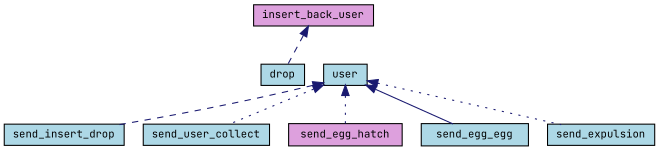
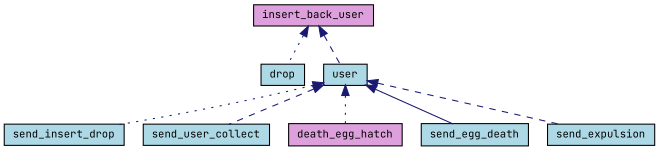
(296, 50) -> (296, 50)
none -> (332, 50)
(469, 104) -> (469, 104)
(217, 107) -> (217, 107)
(271, 107) -> (271, 107)
(345, 135) -> (345, 135)
(475, 135) -> (475, 135)
